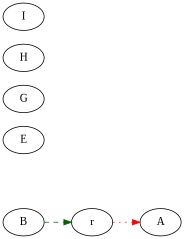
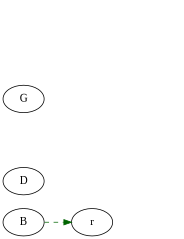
(24, 17) -> none
(24, 58) -> none
(24, 140) -> none
none -> (24, 181)
(161, 222) -> none
